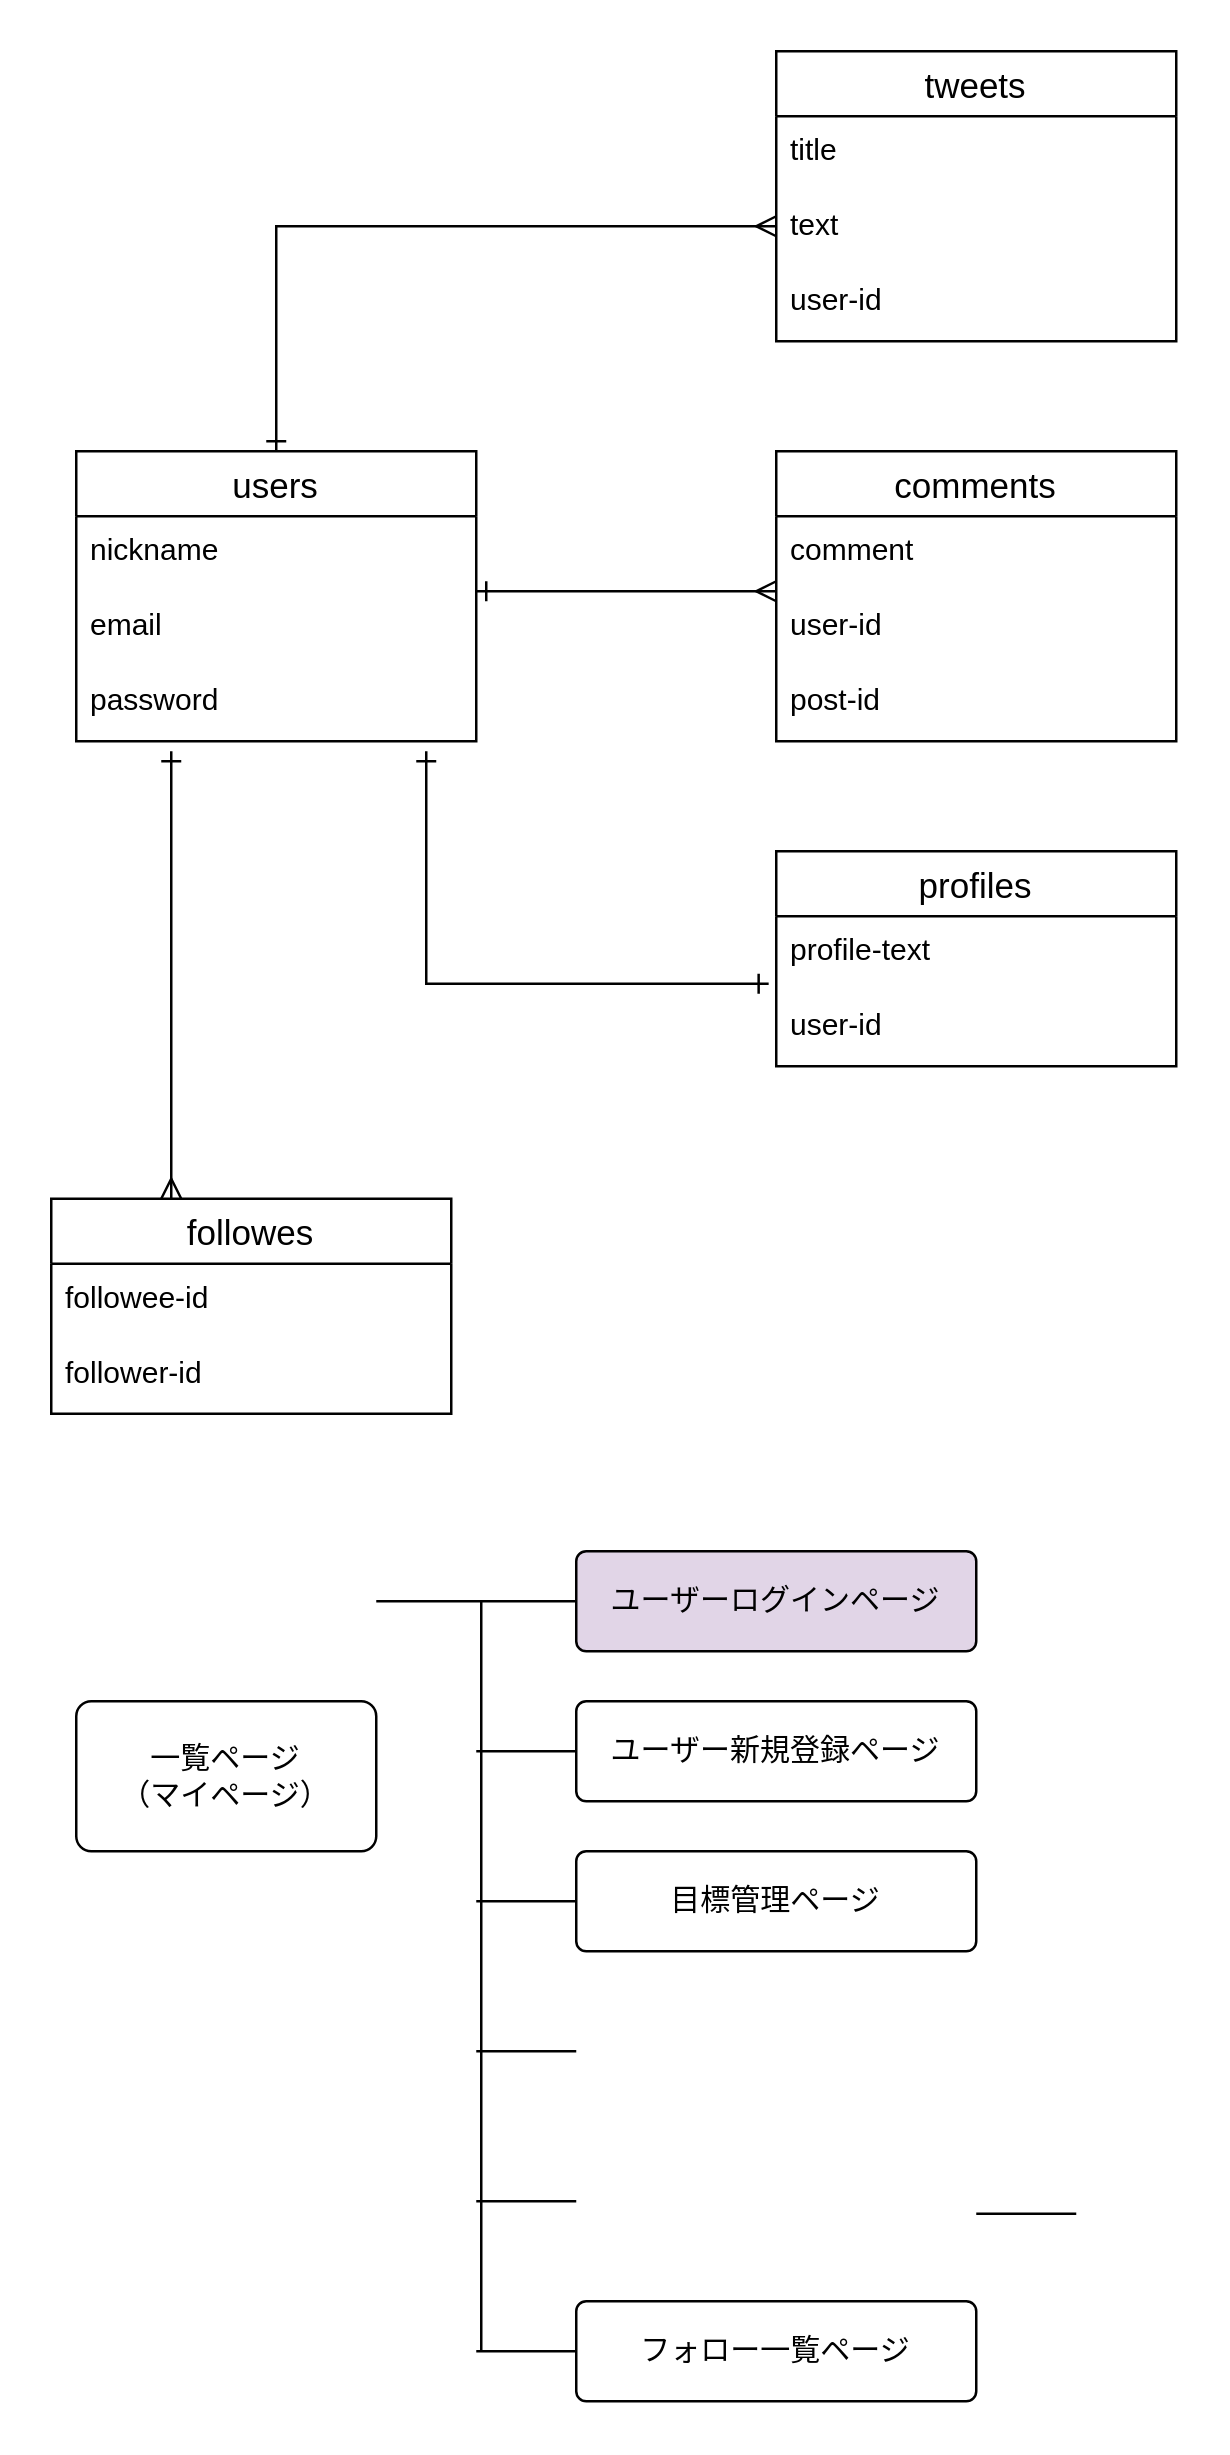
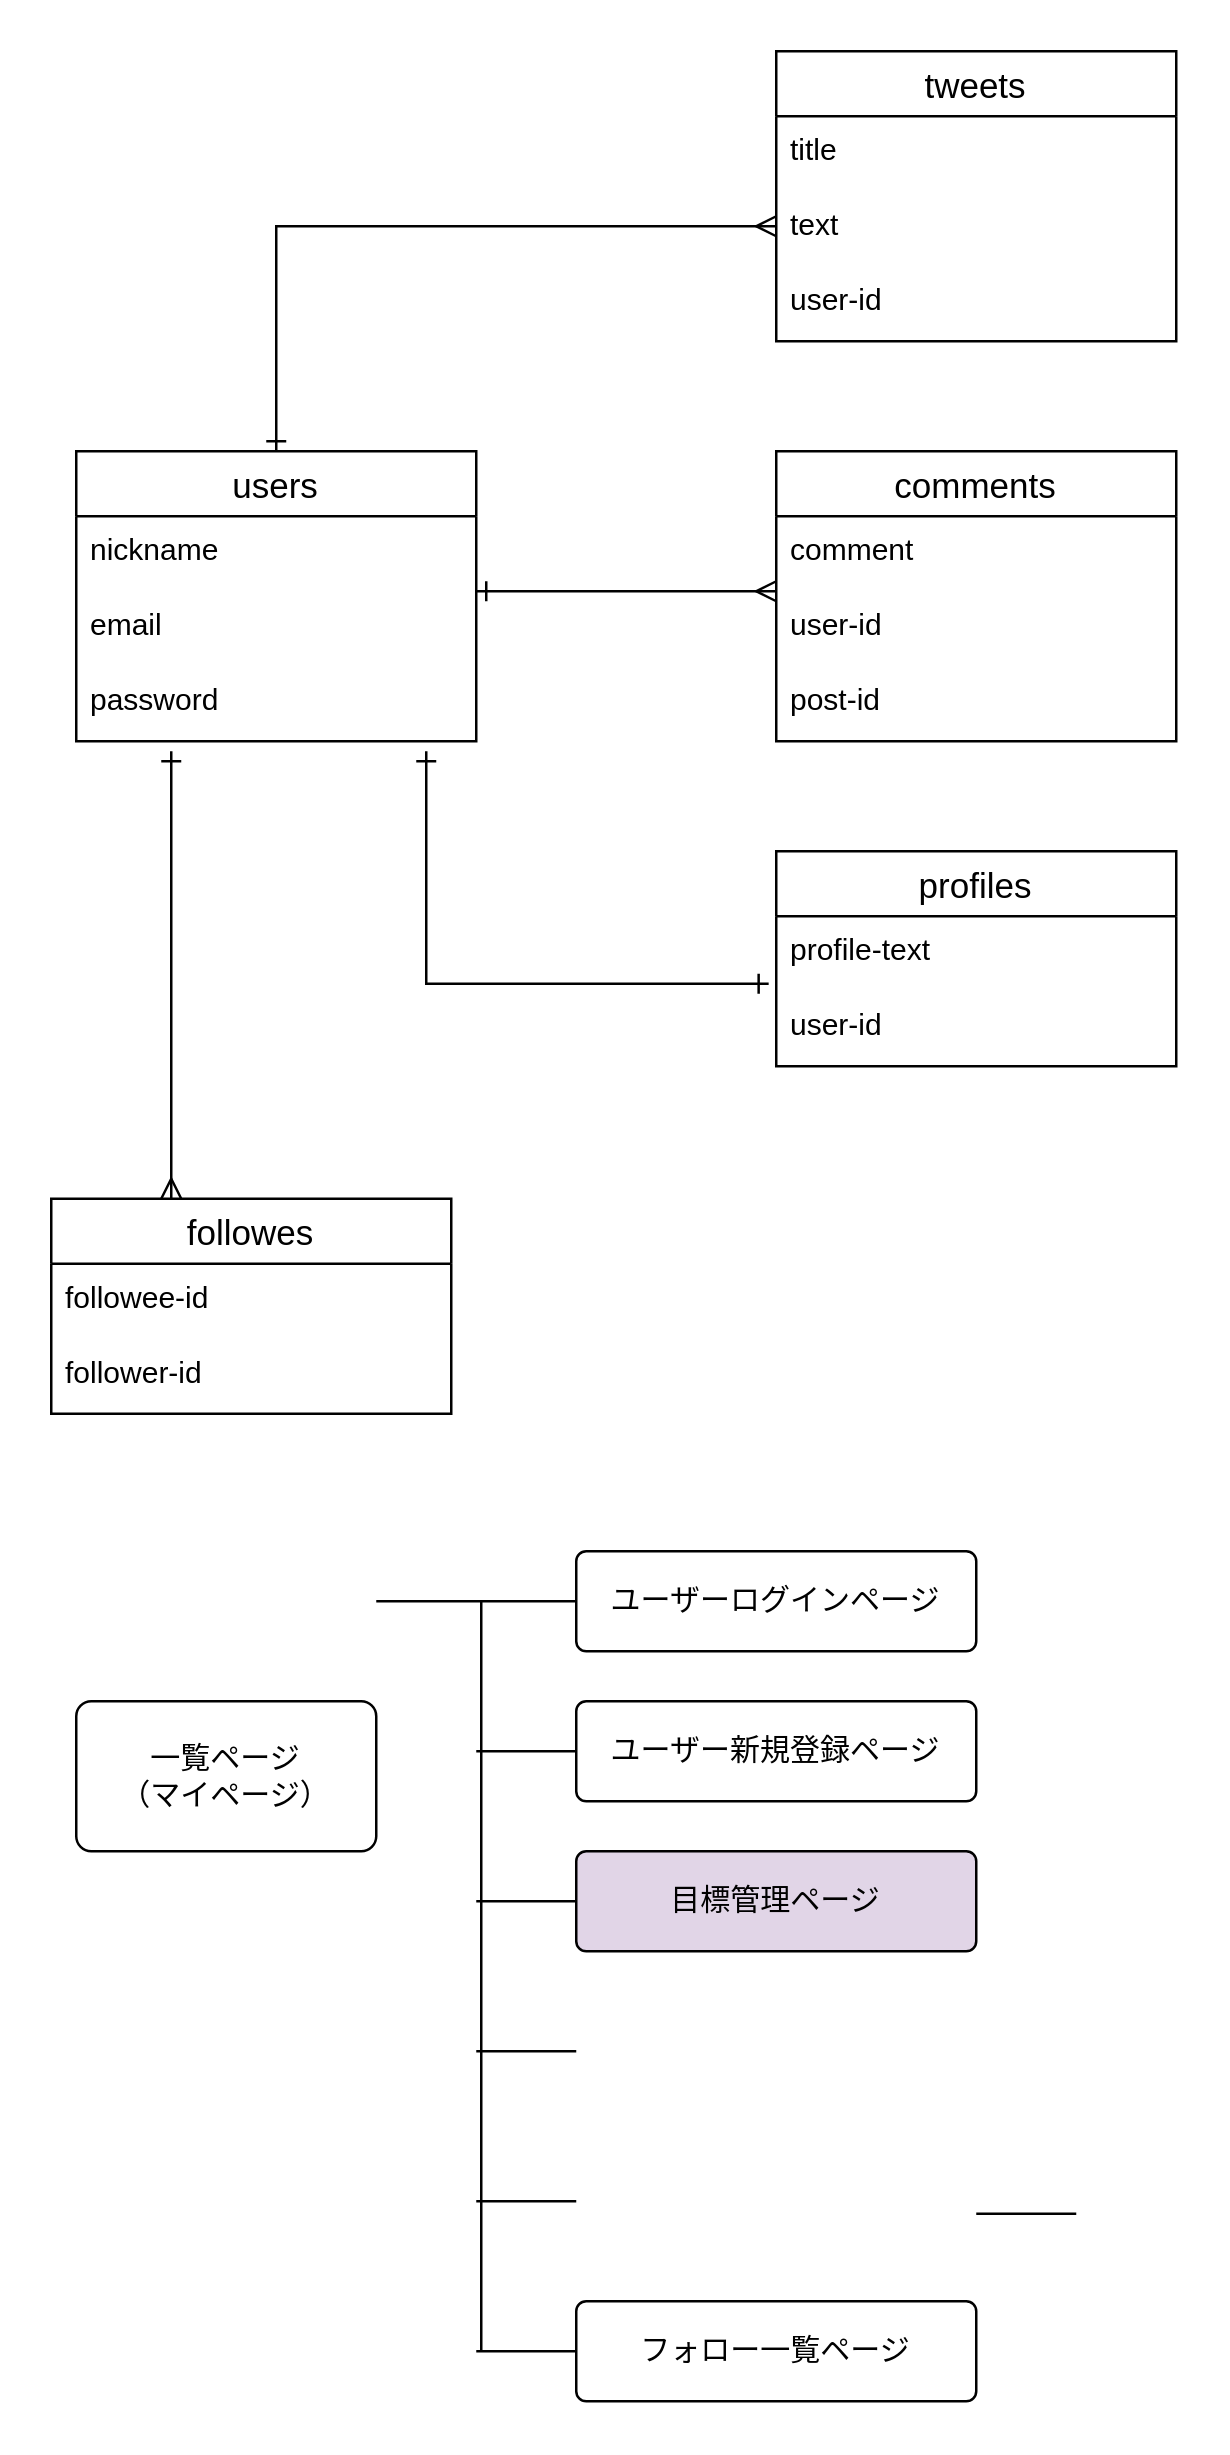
(776, 1601) -> (776, 1601)
(776, 1901) -> (776, 1901)
